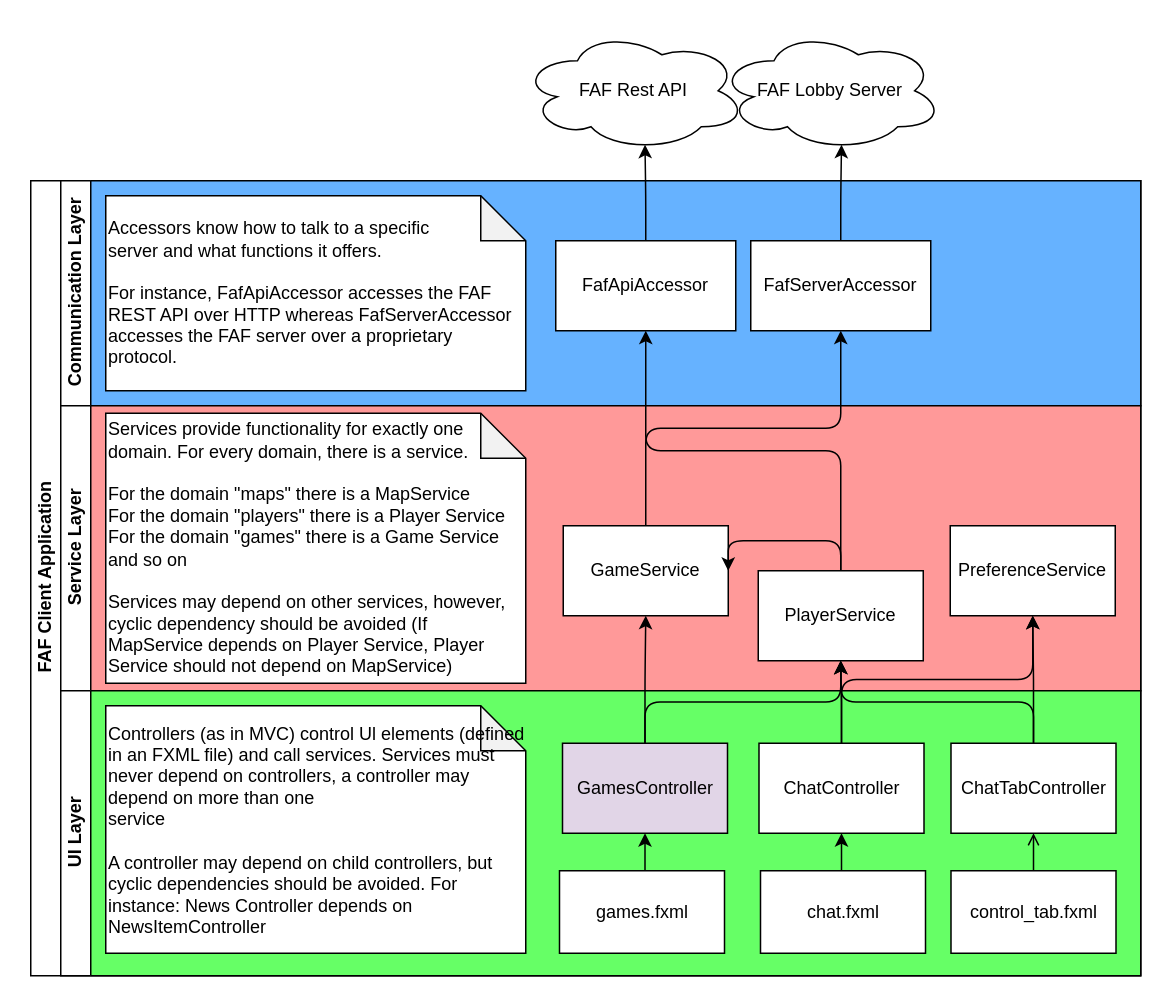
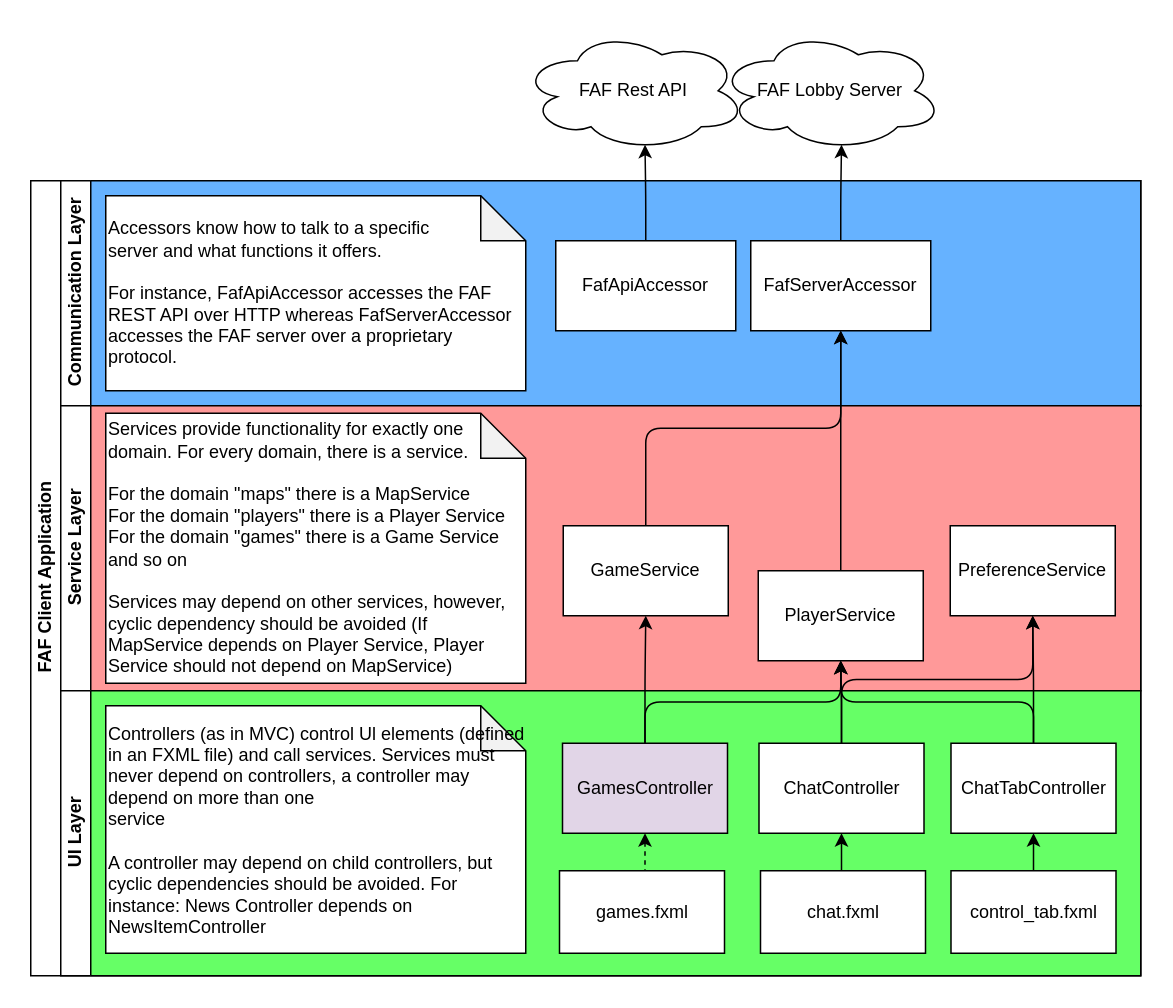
(742, 451) -> none
(777, 541) -> (841, 440)
(1034, 842) -> (1034, 845)
(645, 857) -> (645, 857)
